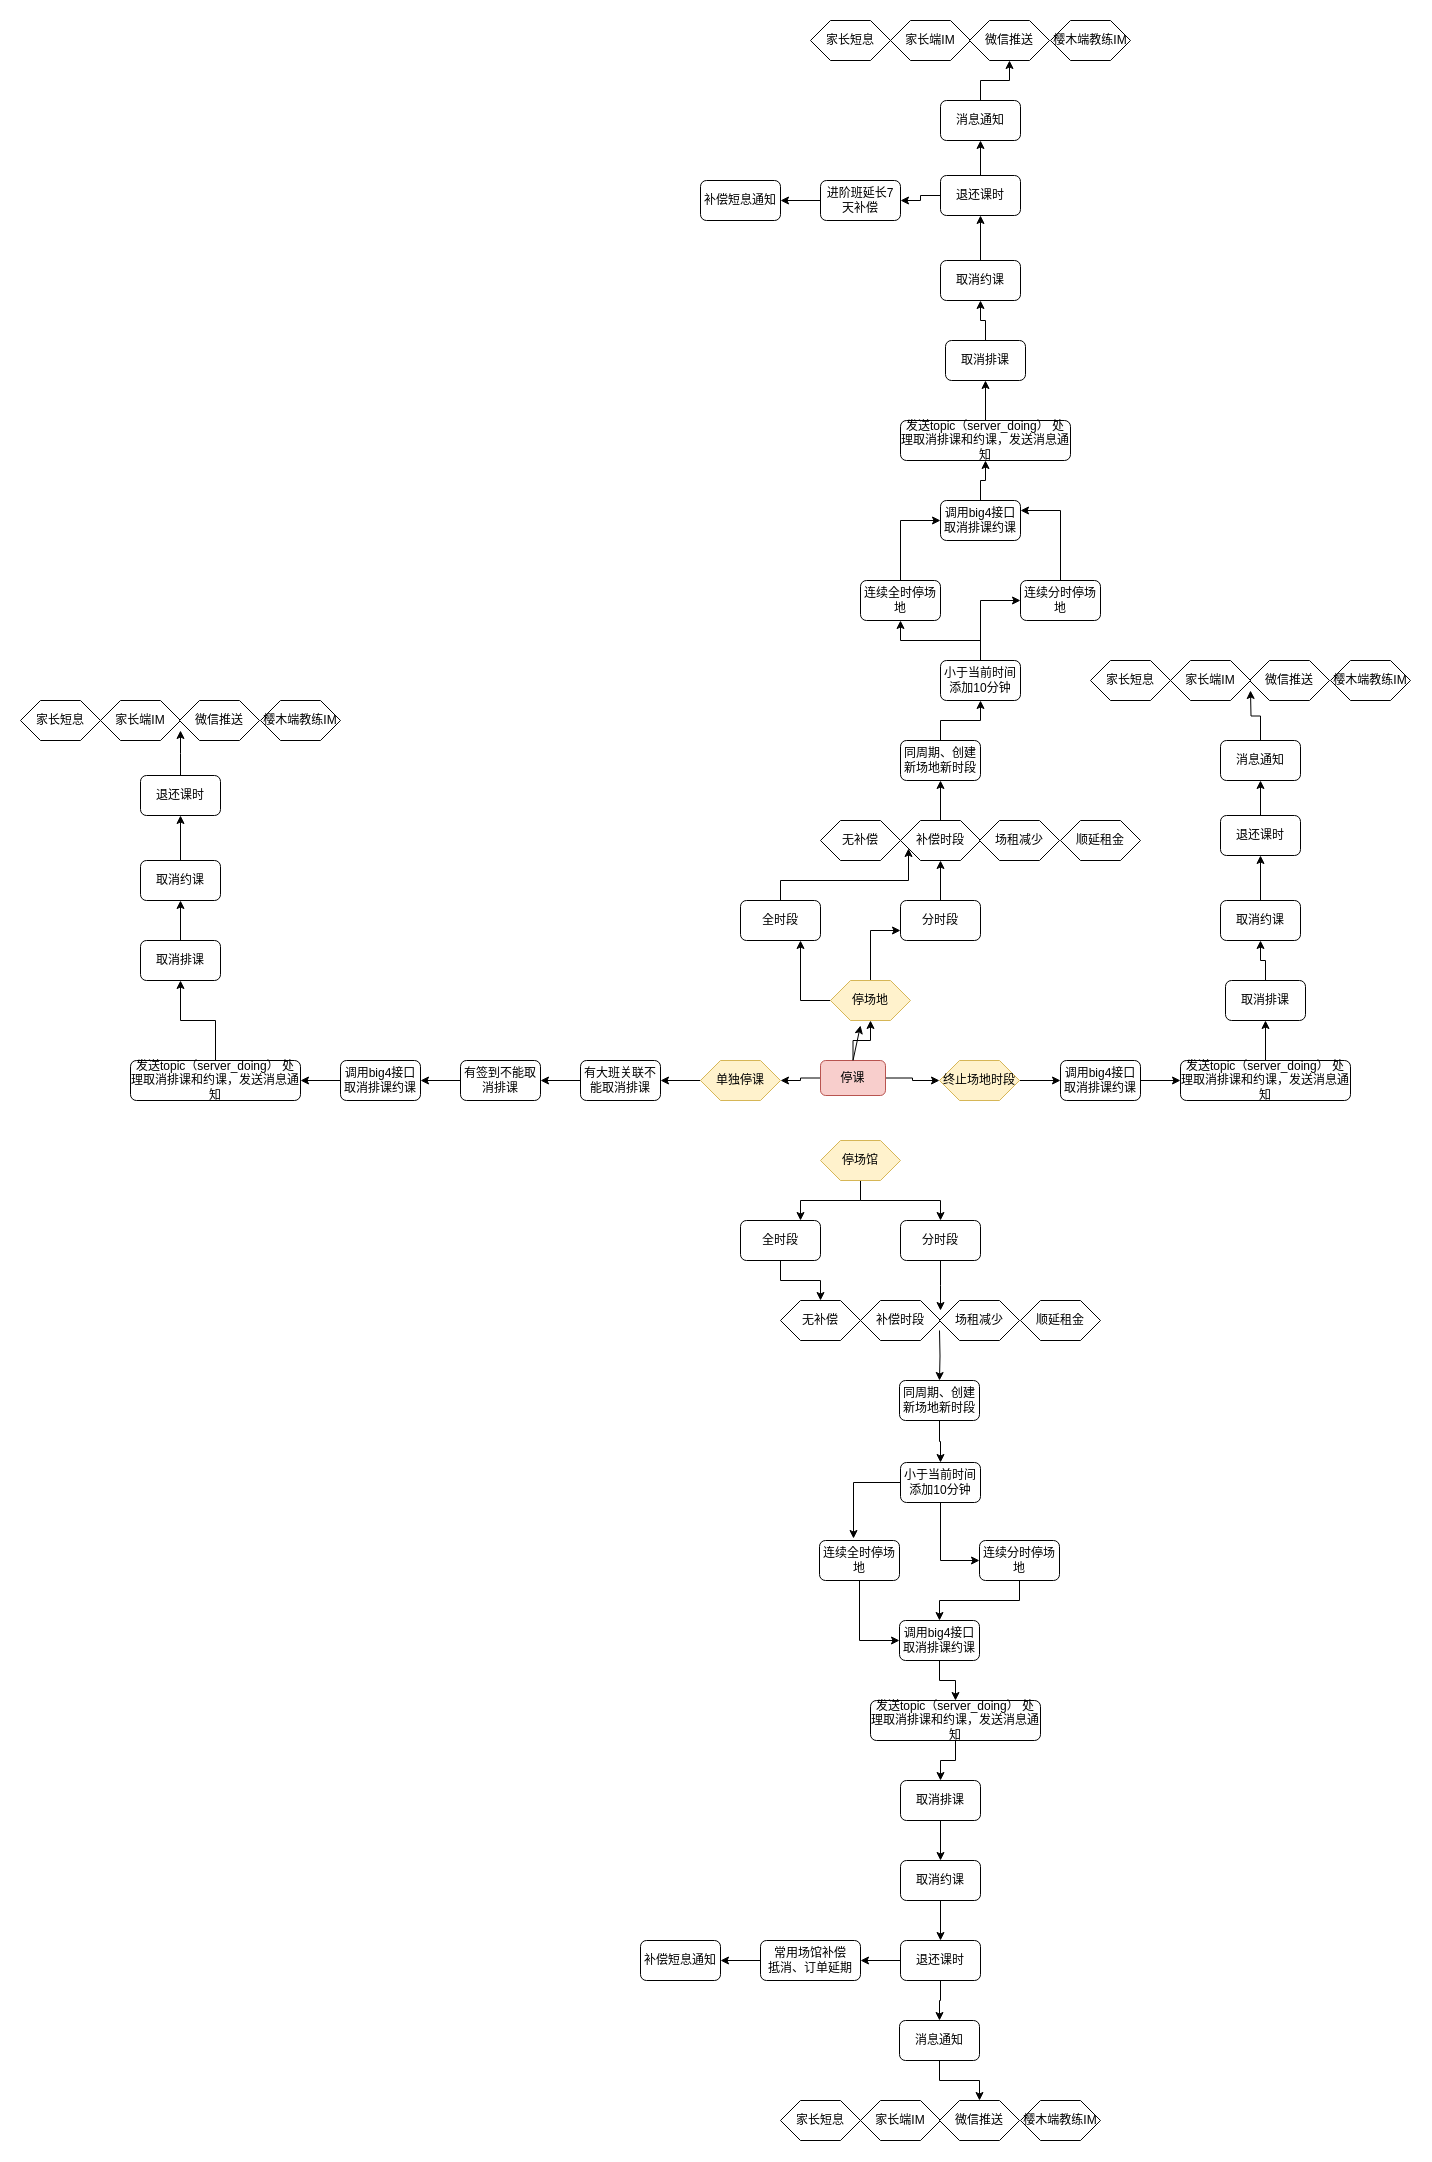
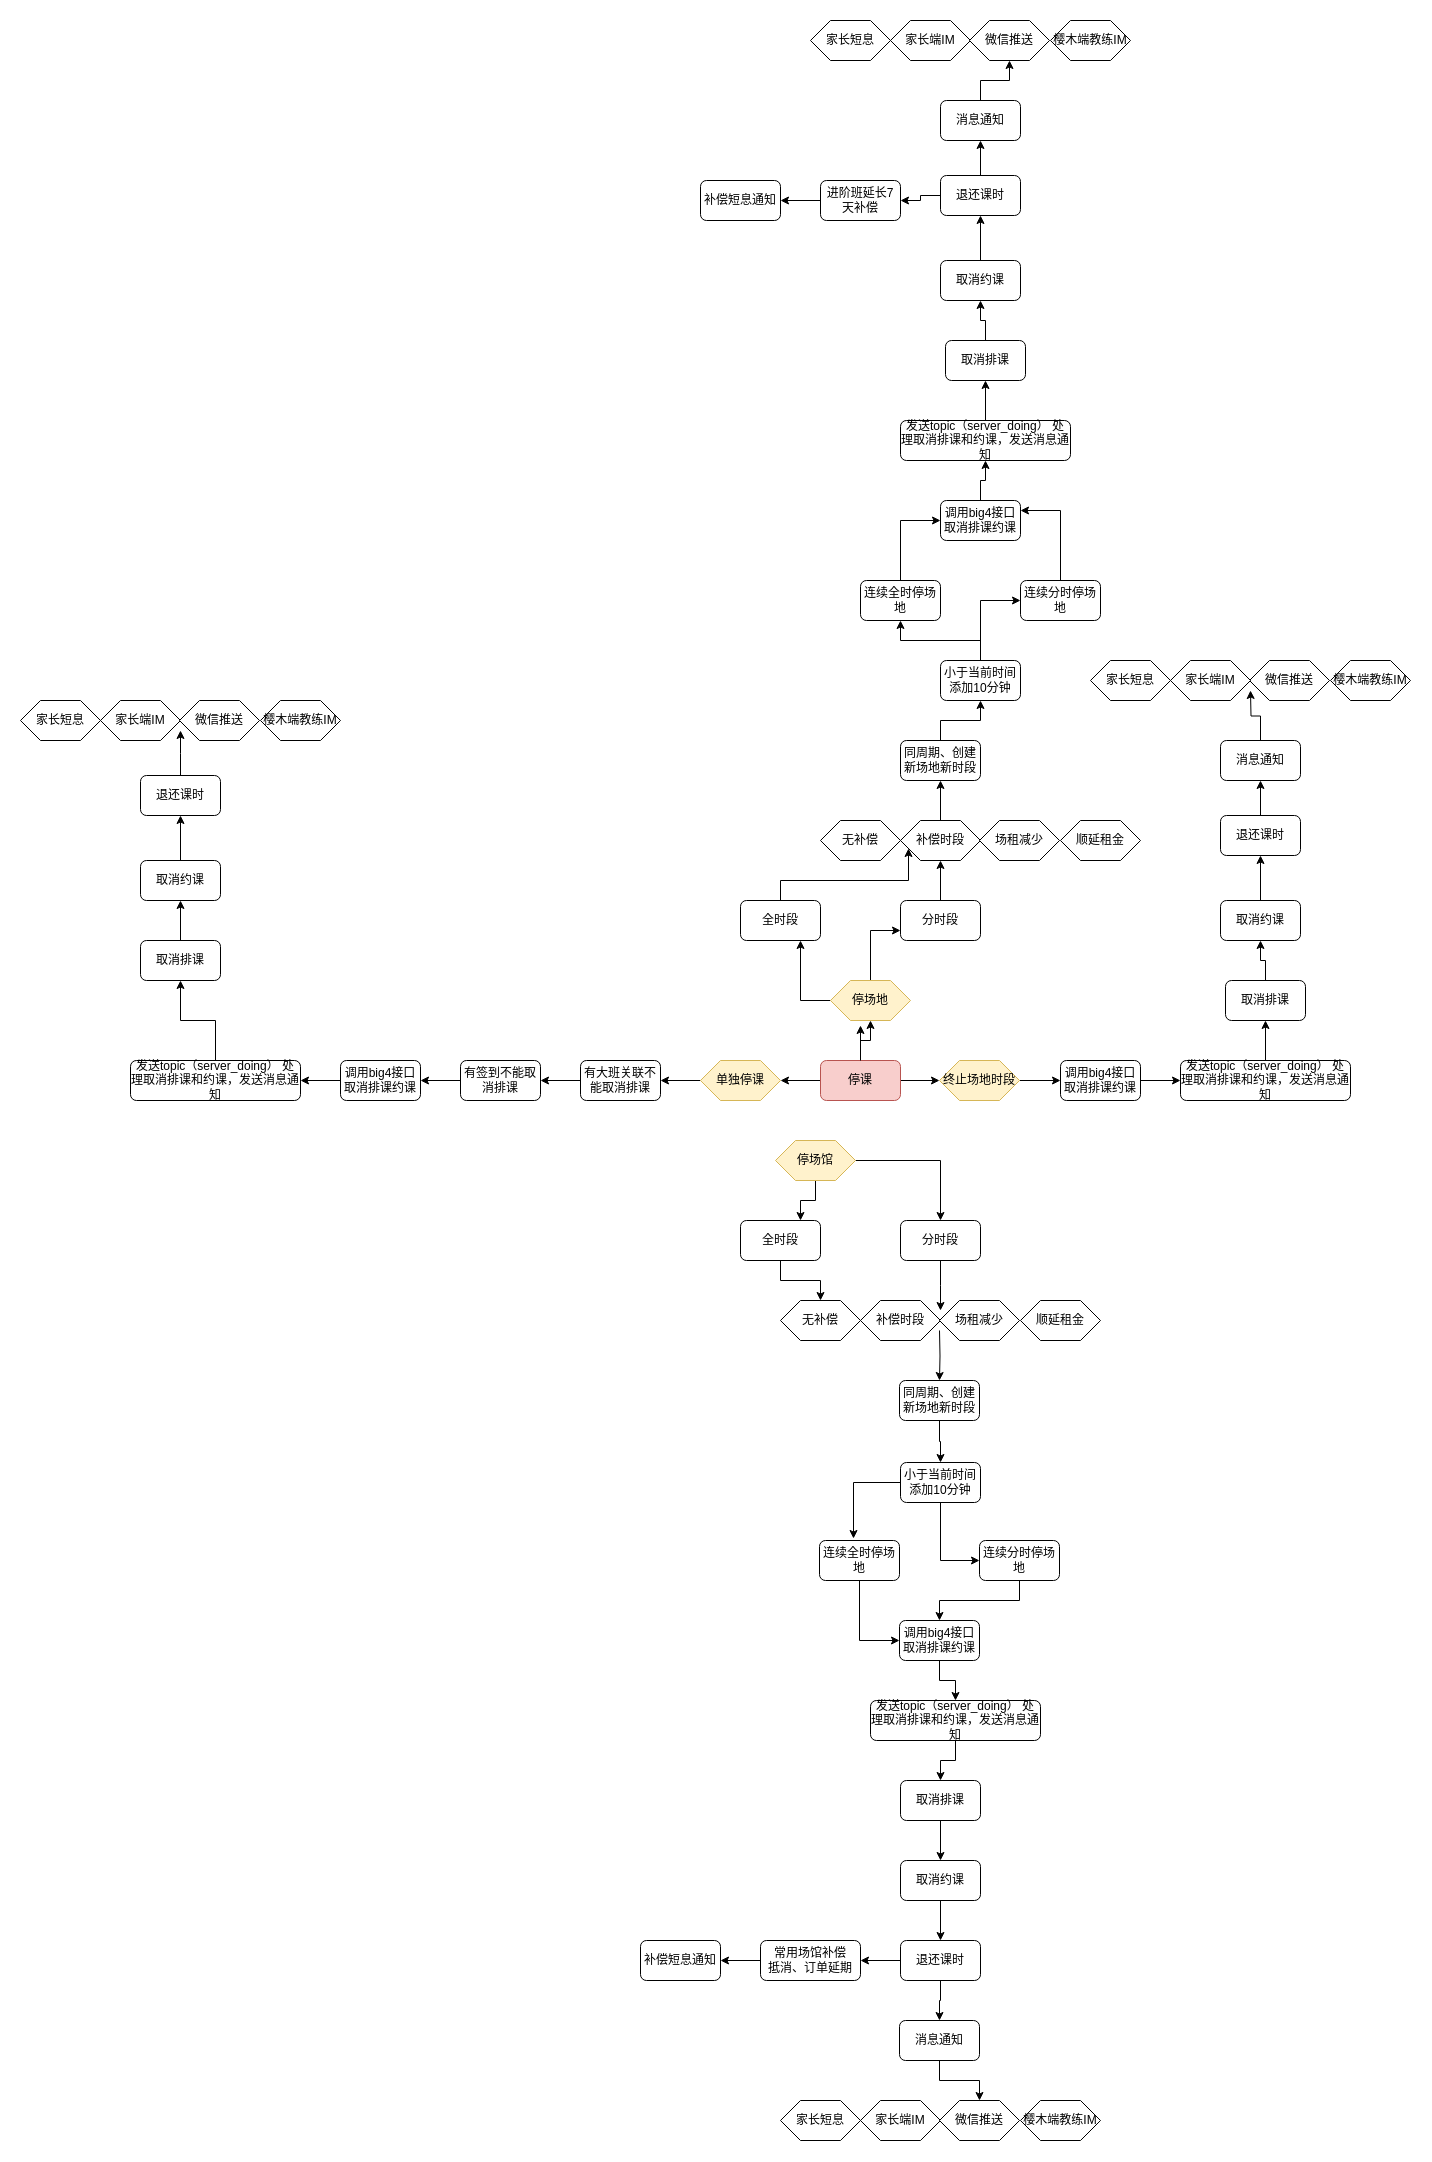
(853, 1078) -> (861, 1081)
(861, 1161) -> (816, 1161)
